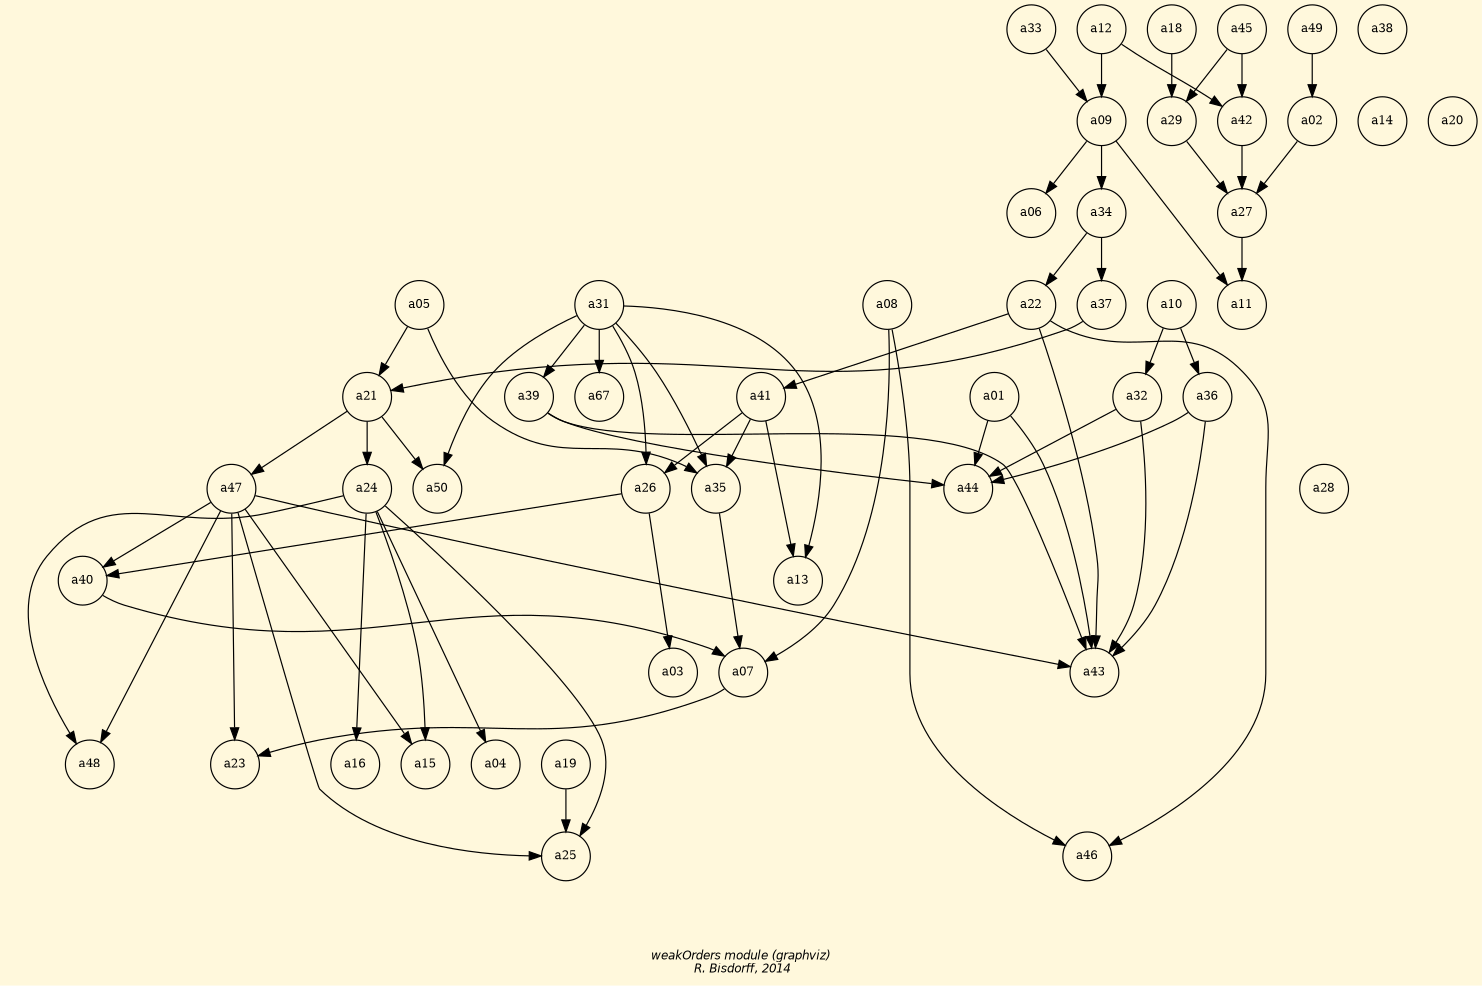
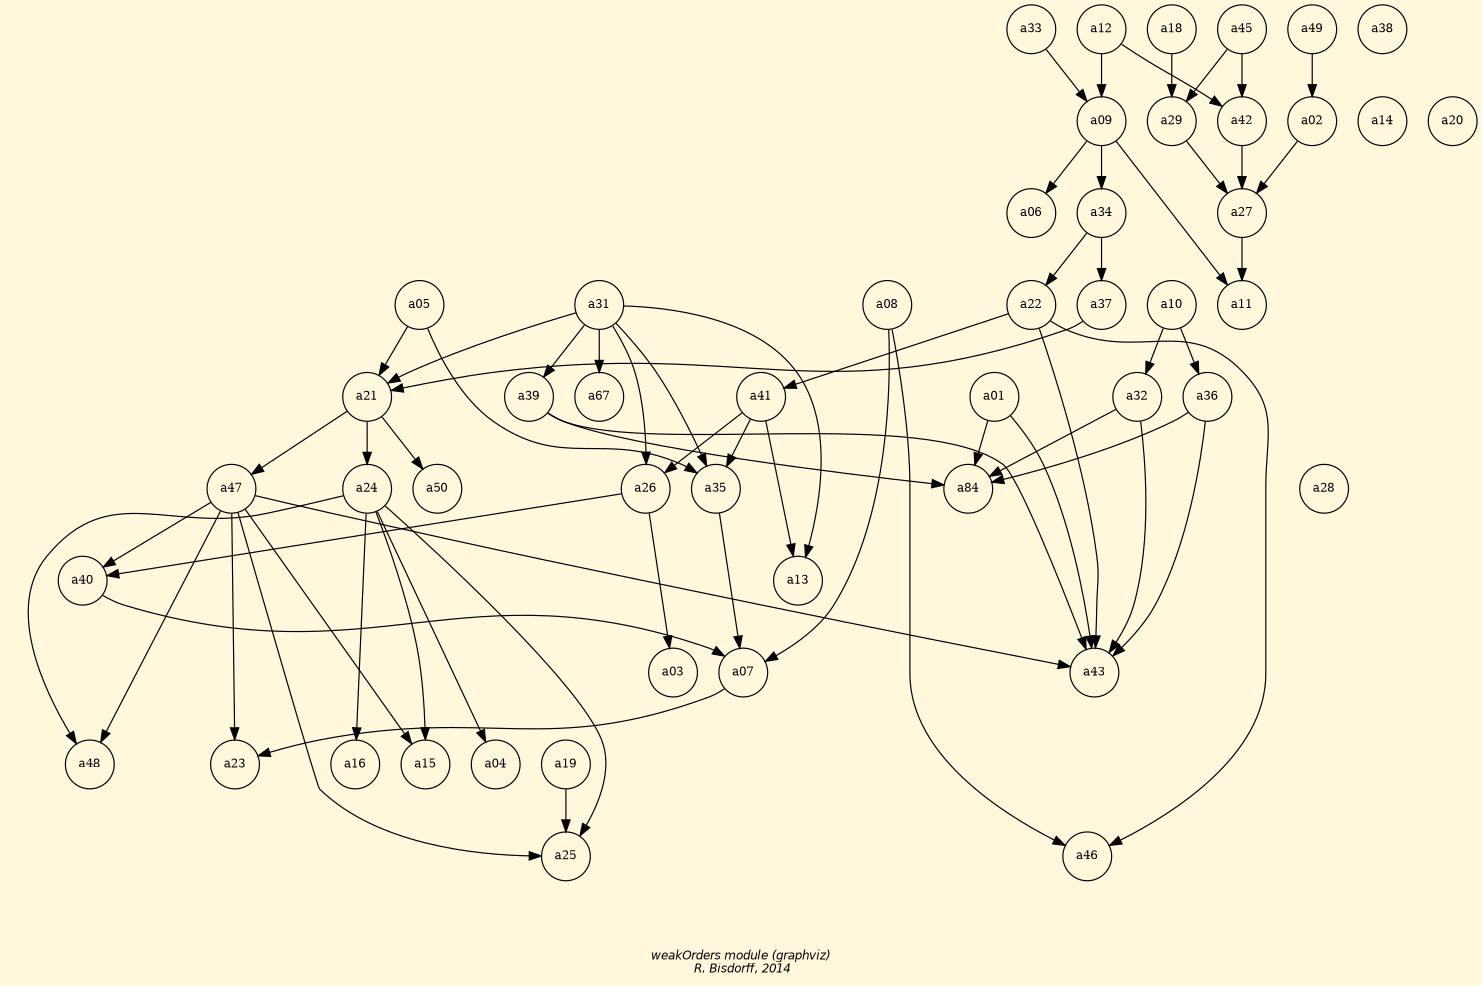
(503, 363) -> (486, 342)
(968, 489) -> (968, 489)
